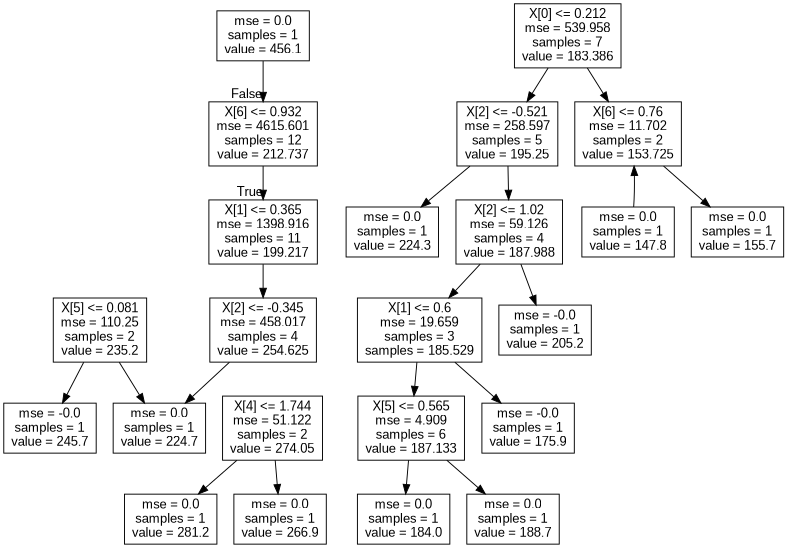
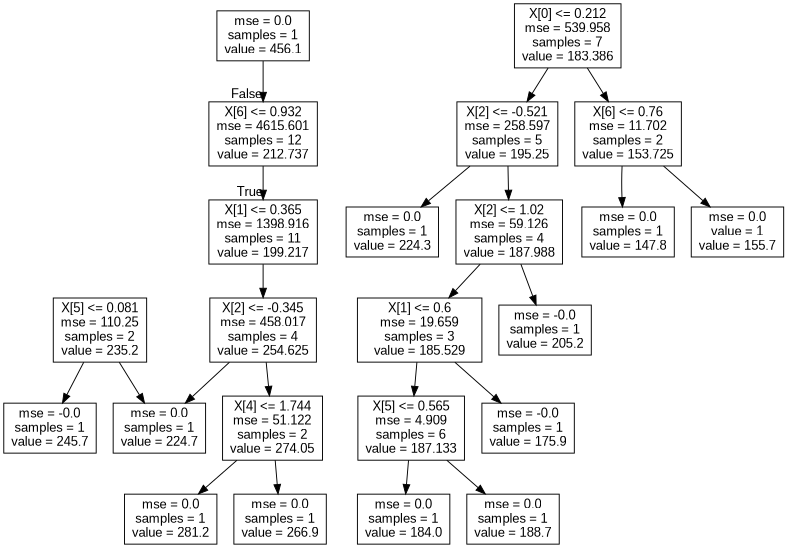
(634, 191) -> (622, 182)
(737, 232) -> (737, 232)
(420, 330) -> (420, 330)
none -> (267, 374)
